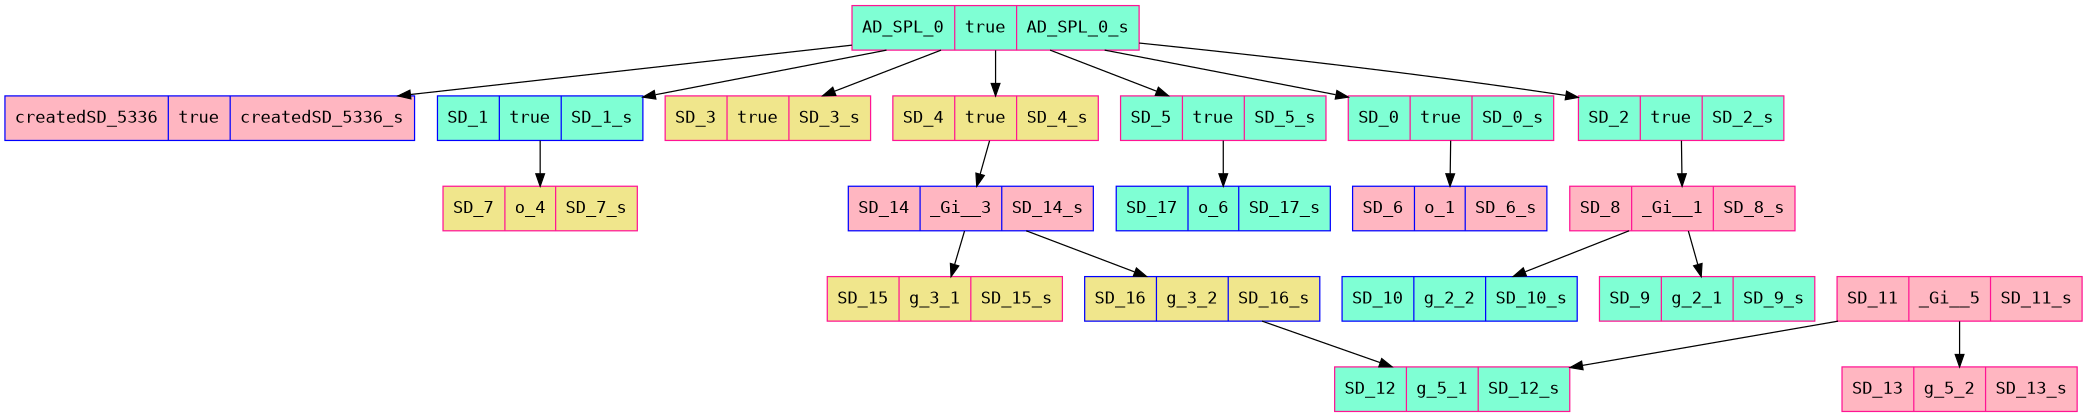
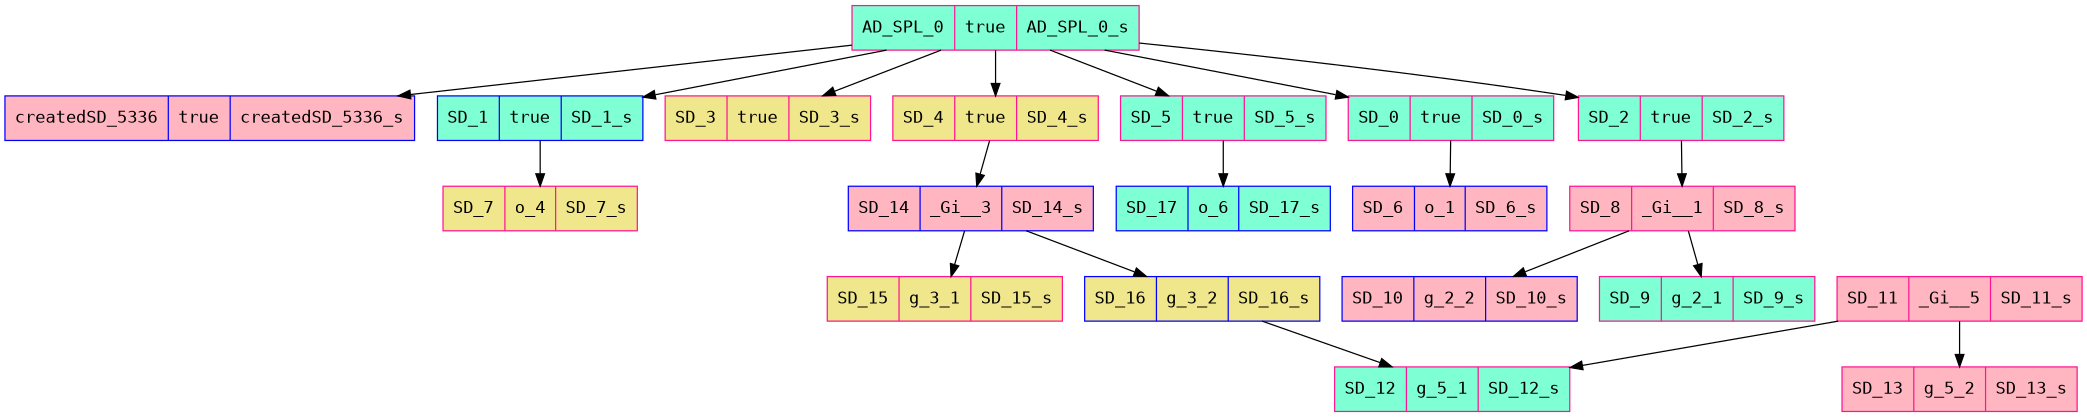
(1460, 299) -> (1460, 299)
